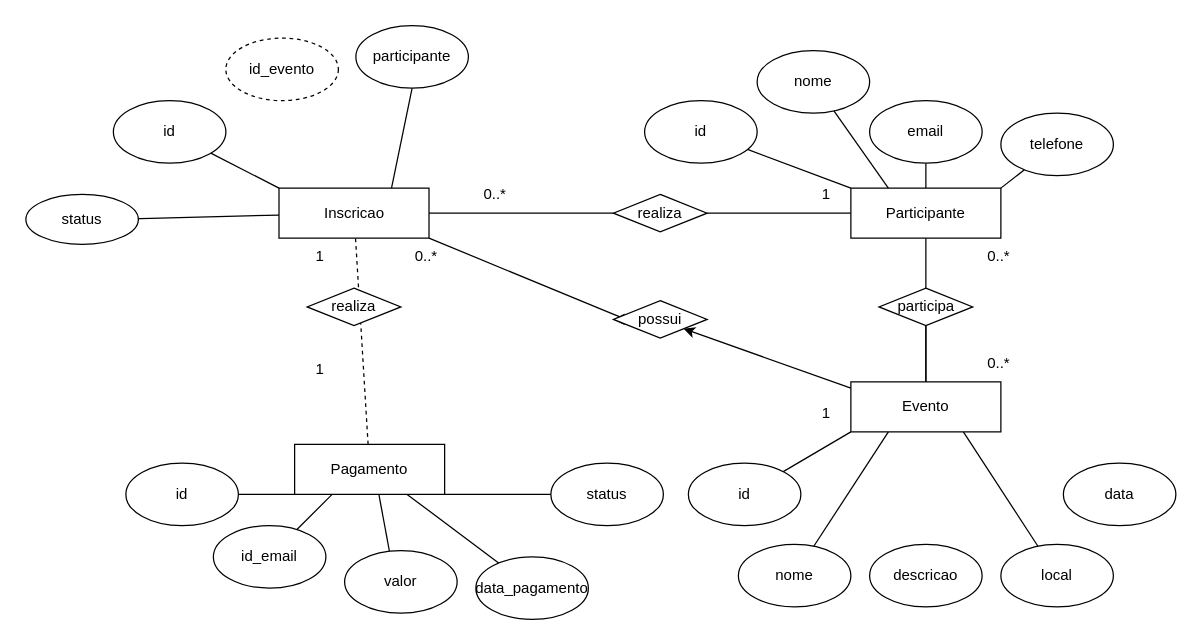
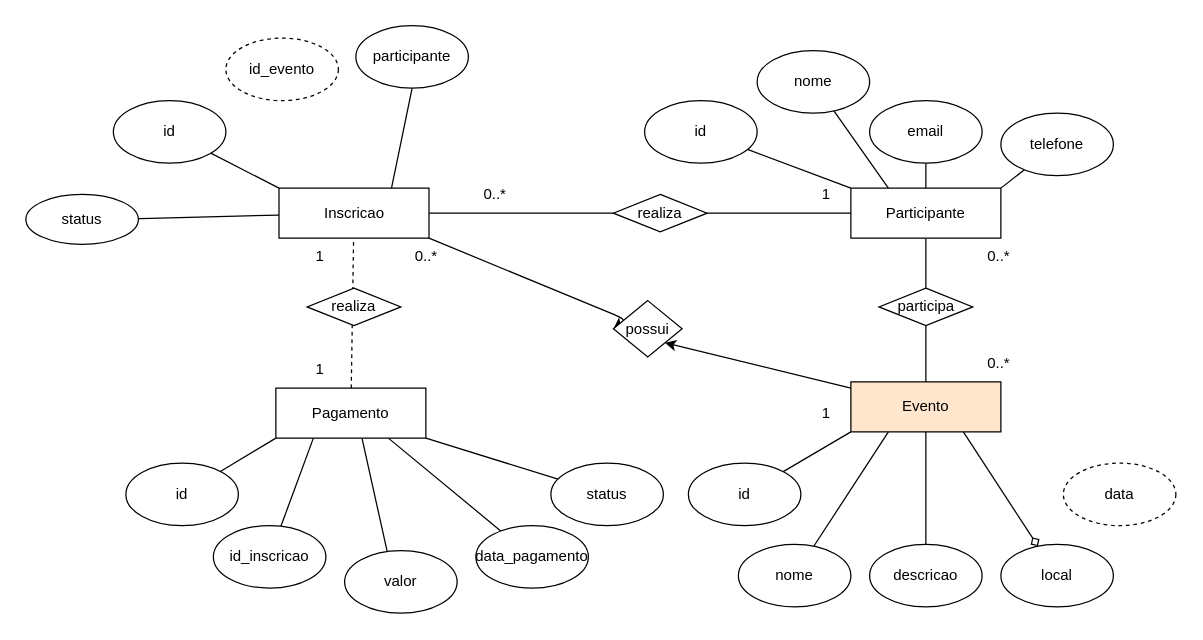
(660, 319) -> (648, 329)
(926, 382) -> (926, 488)
(926, 407) -> (926, 407)
(369, 469) -> (351, 413)
(1119, 494) -> (1119, 494)
(1034, 541) -> (1032, 537)
(269, 557) -> (269, 557)
(532, 588) -> (532, 557)
